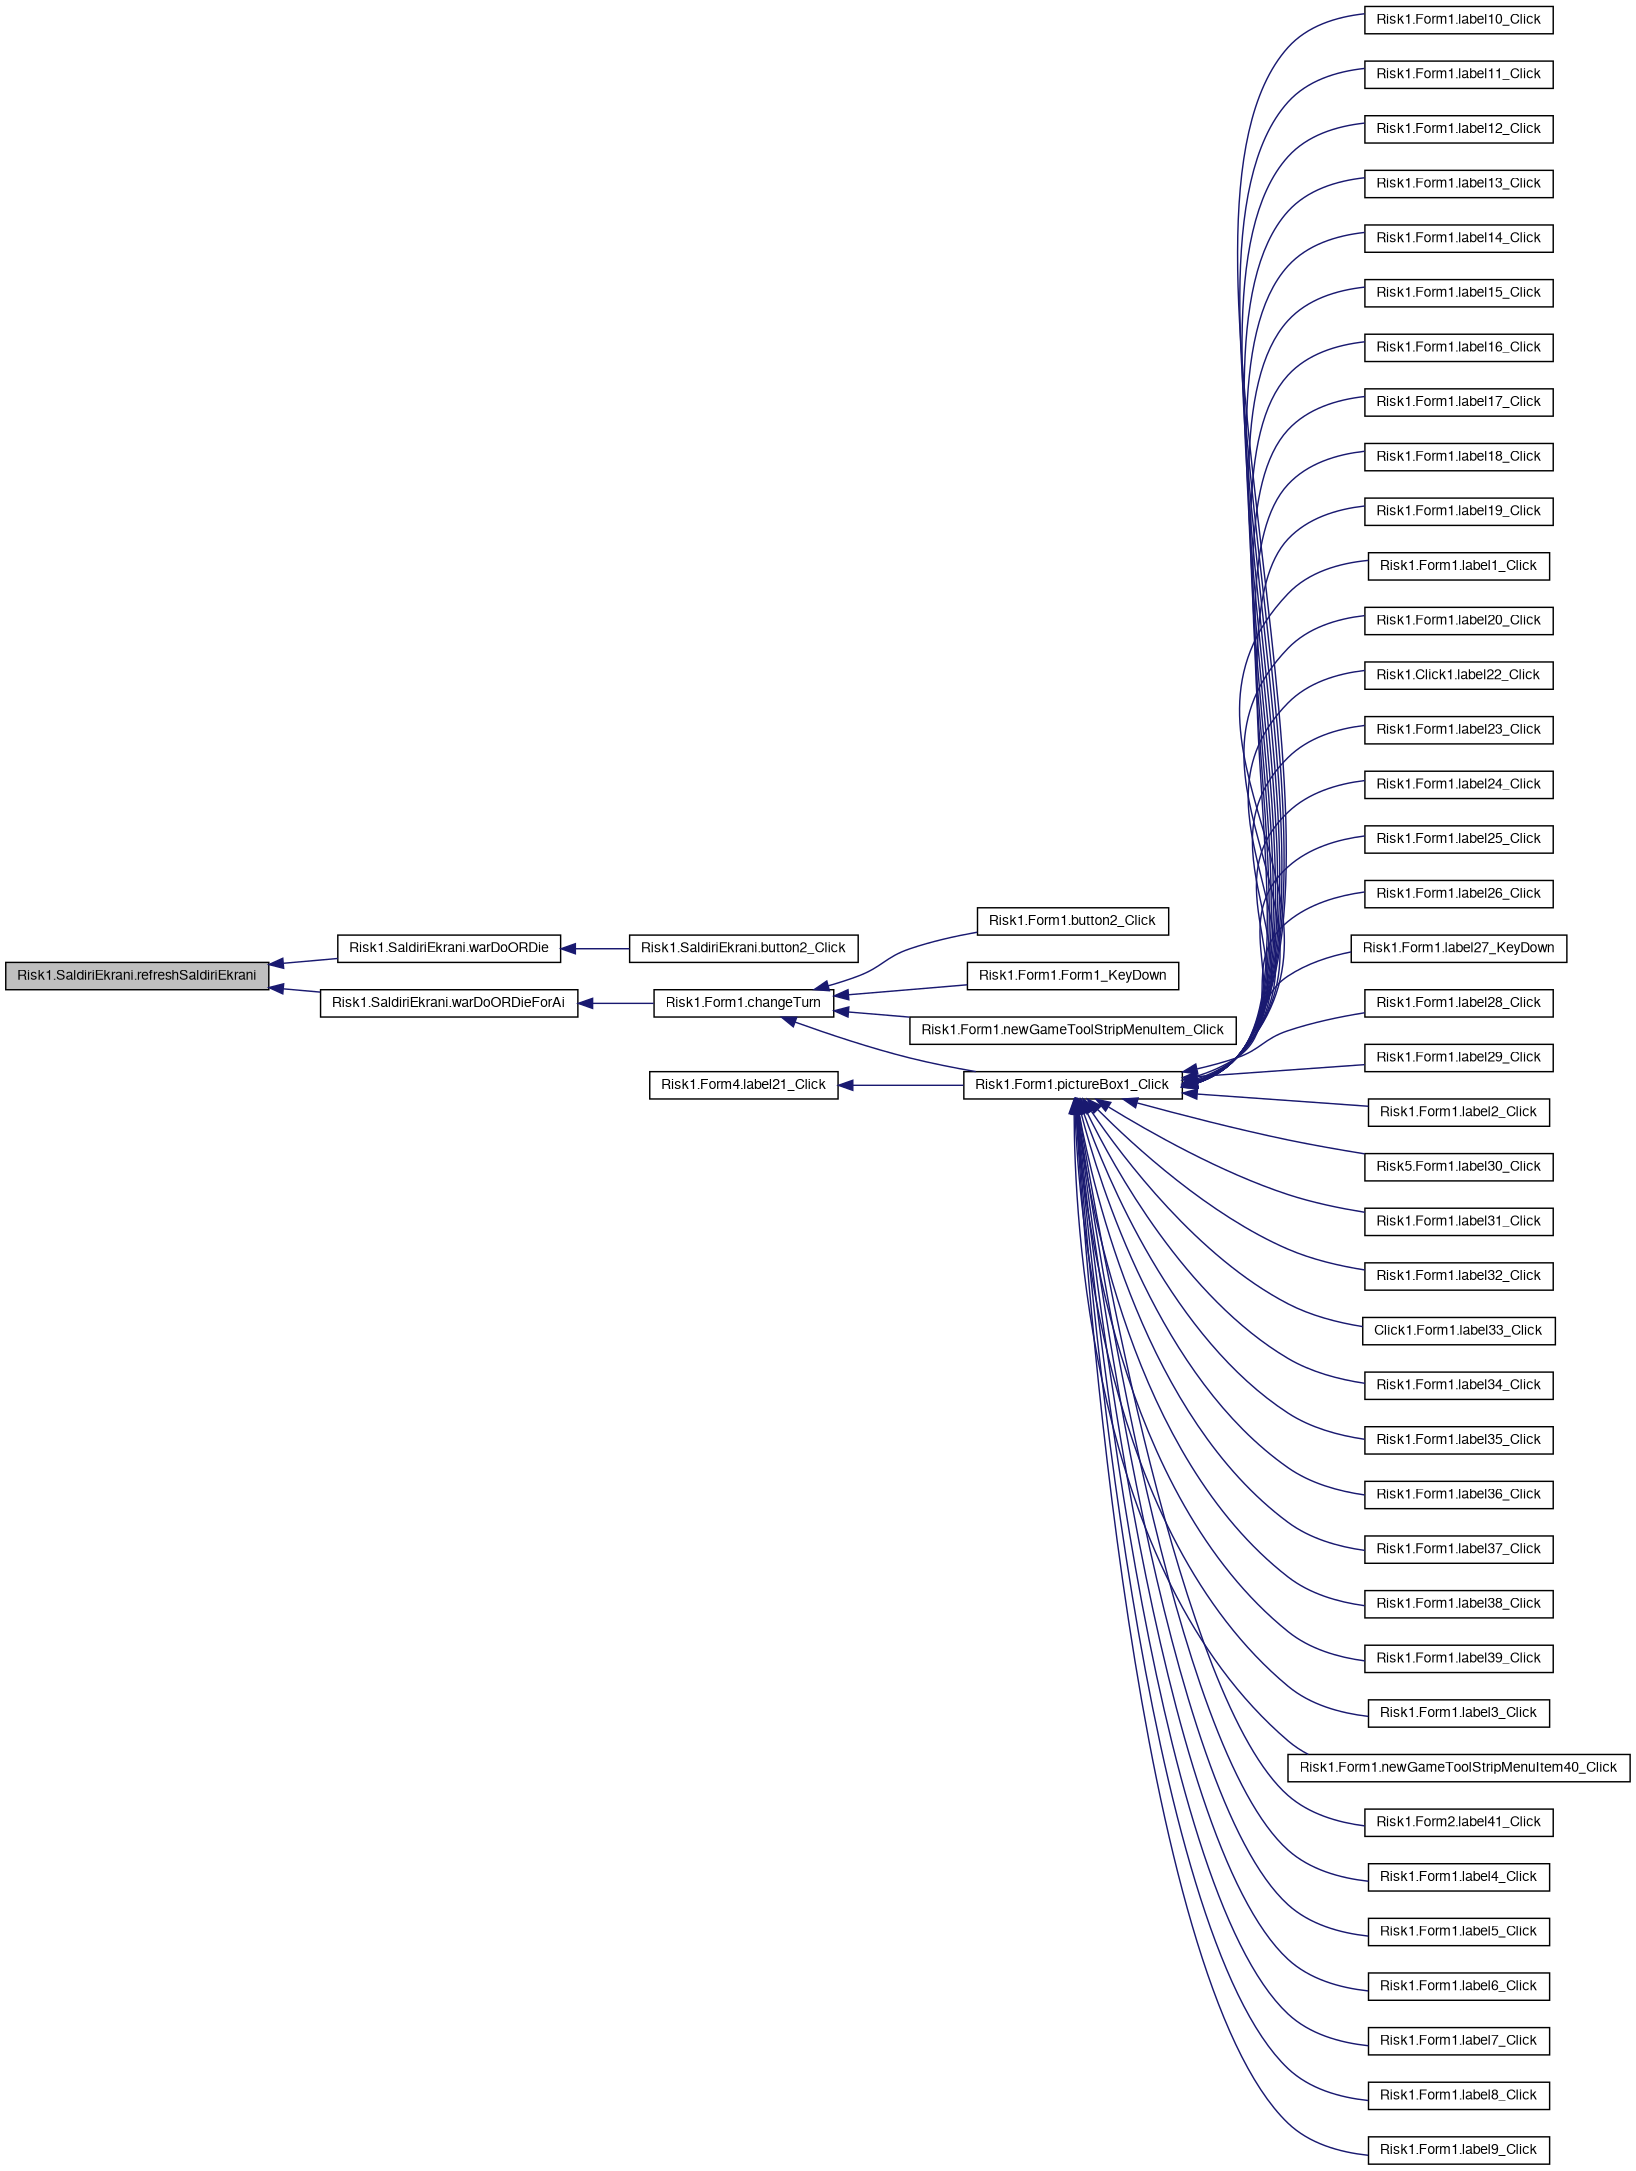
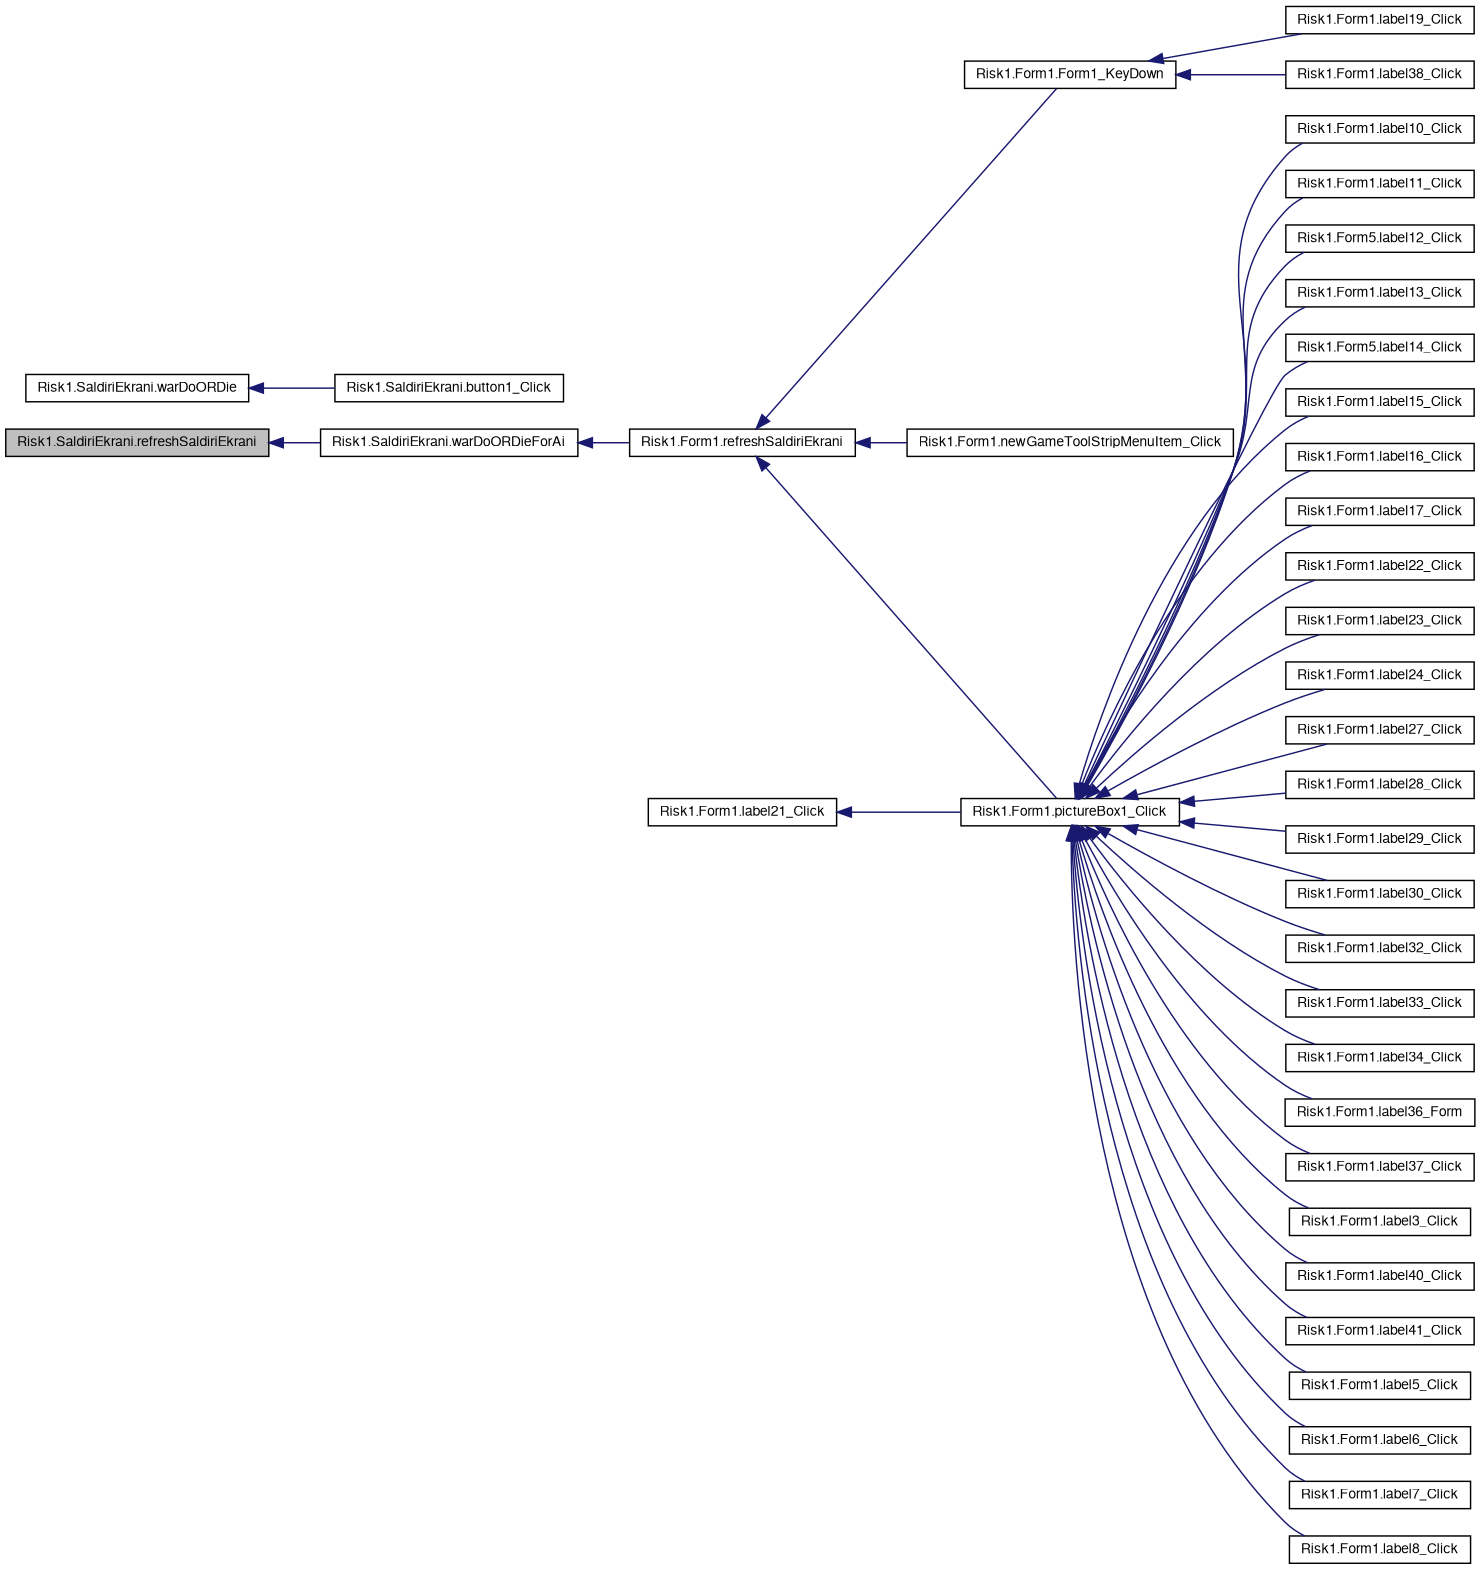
(1459, 129) -> (1380, 239)
(1459, 239) -> (1380, 348)
(1459, 457) -> none
(1459, 566) -> none
(1459, 621) -> none
(1459, 676) -> (1380, 566)
(1261, 779) -> (1232, 46)
(1459, 840) -> none
(1459, 894) -> none
(1073, 921) -> none
(744, 949) -> (449, 388)
(1459, 949) -> (1380, 730)
(311, 961) -> none
(744, 1003) -> (742, 443)
(744, 1085) -> (742, 812)
(1459, 1113) -> none
(1459, 1167) -> (1380, 894)
(1459, 1222) -> none
(1459, 1331) -> (1380, 1003)
(1158, 1403) -> (1238, 75)
(1459, 1440) -> none
(1459, 1495) -> (1380, 1113)
(1459, 1659) -> none
(1459, 1768) -> (1380, 1276)
(1459, 1823) -> (1380, 1331)
(1459, 1877) -> none
(1459, 2150) -> none
